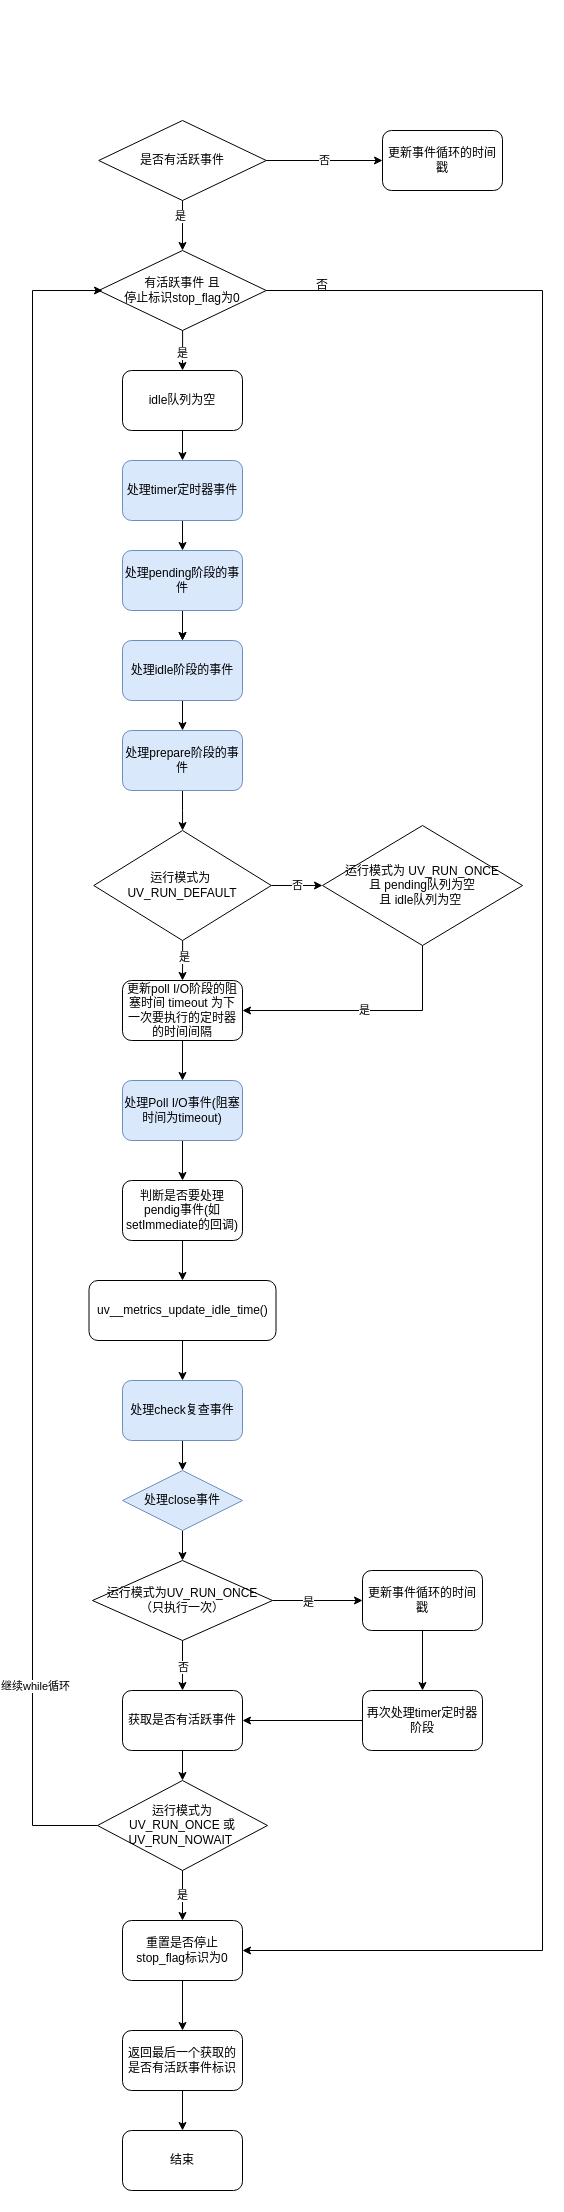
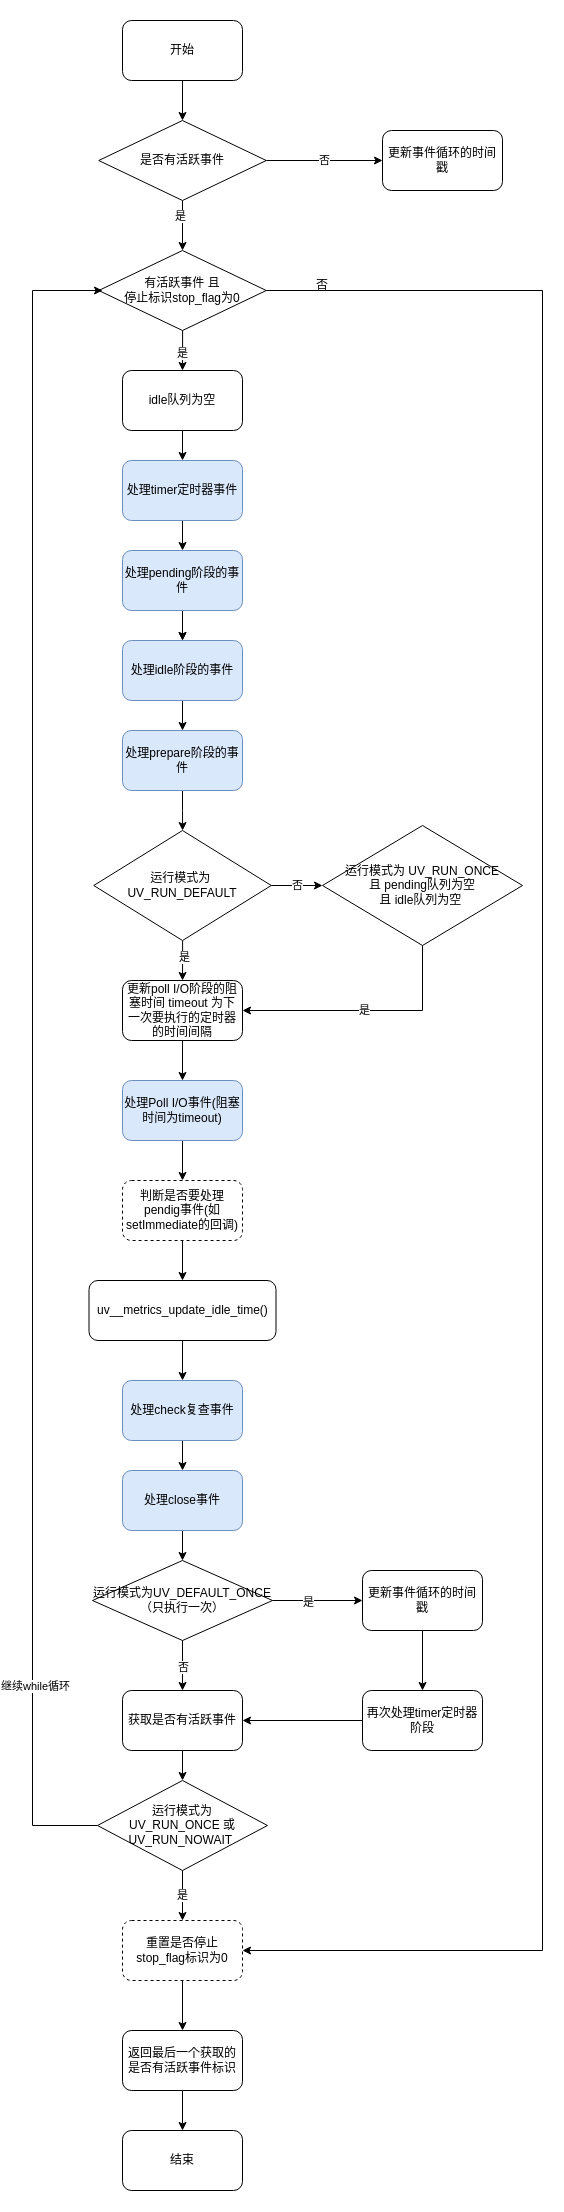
none -> (183, 51)
none -> (183, 97)
(183, 1211) -> (183, 1211)
(183, 1501) -> (183, 1501)
(183, 1601) -> (183, 1601)
(183, 1951) -> (183, 1951)
